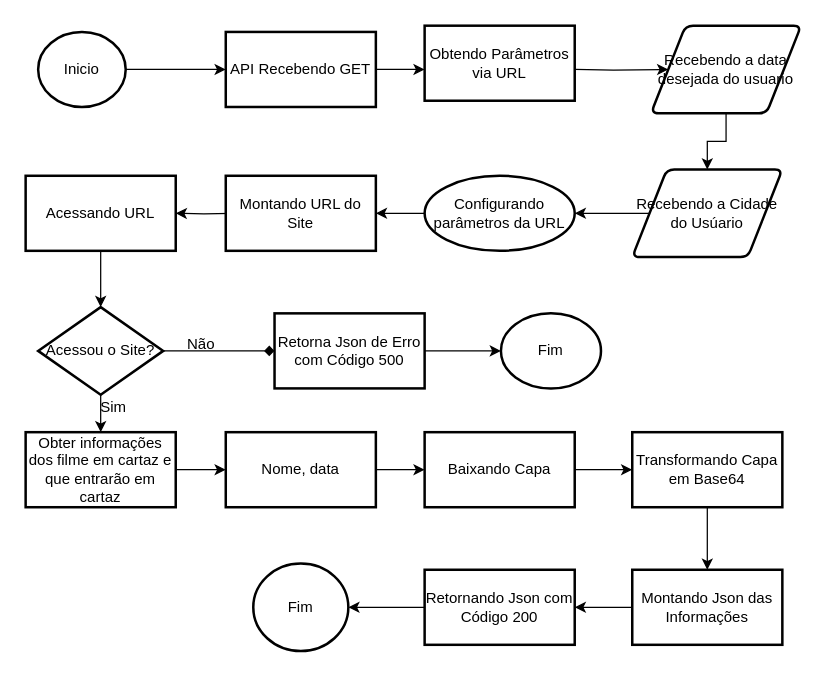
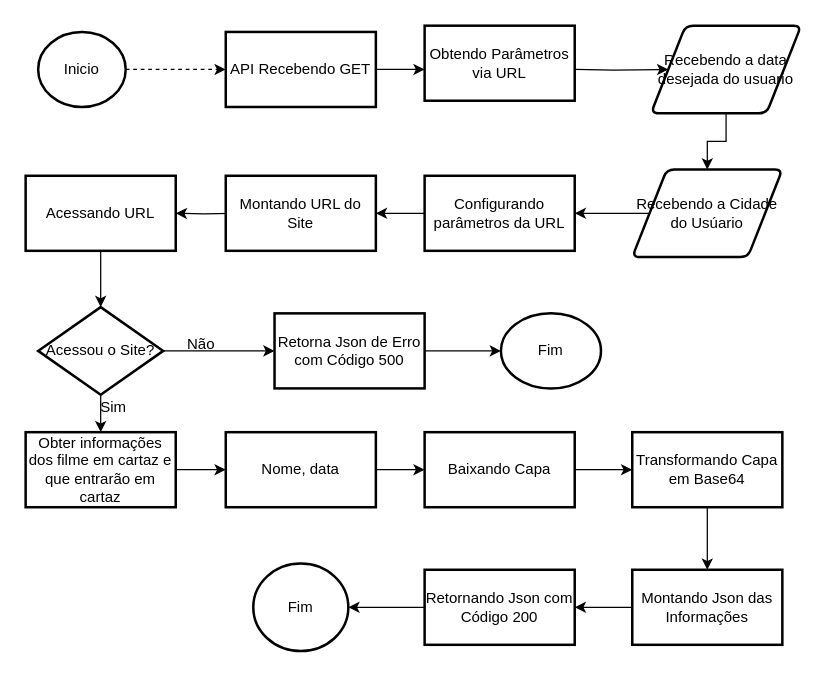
(172, 69) -> (172, 69)
(499, 213) -> (499, 213)
(264, 351) -> (264, 351)
